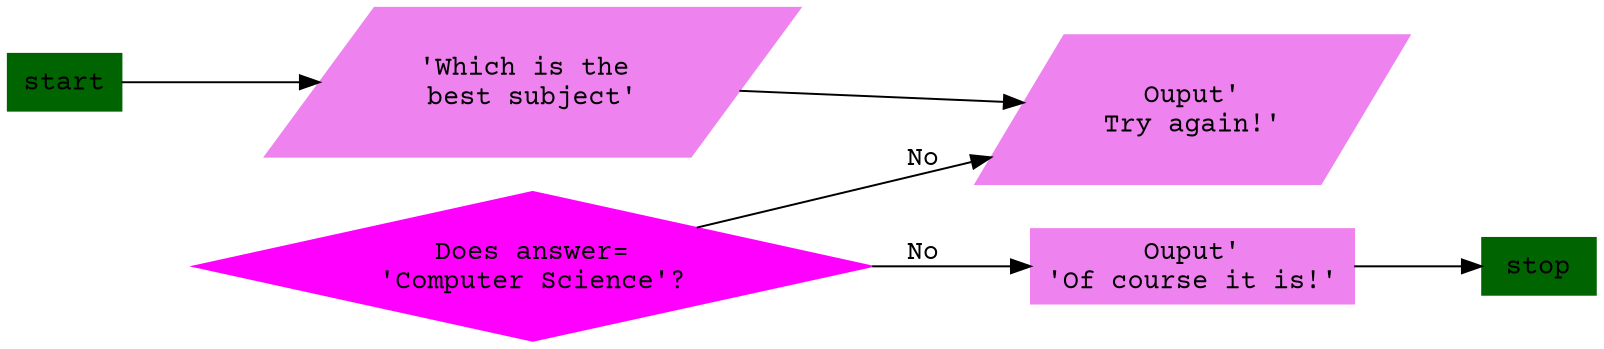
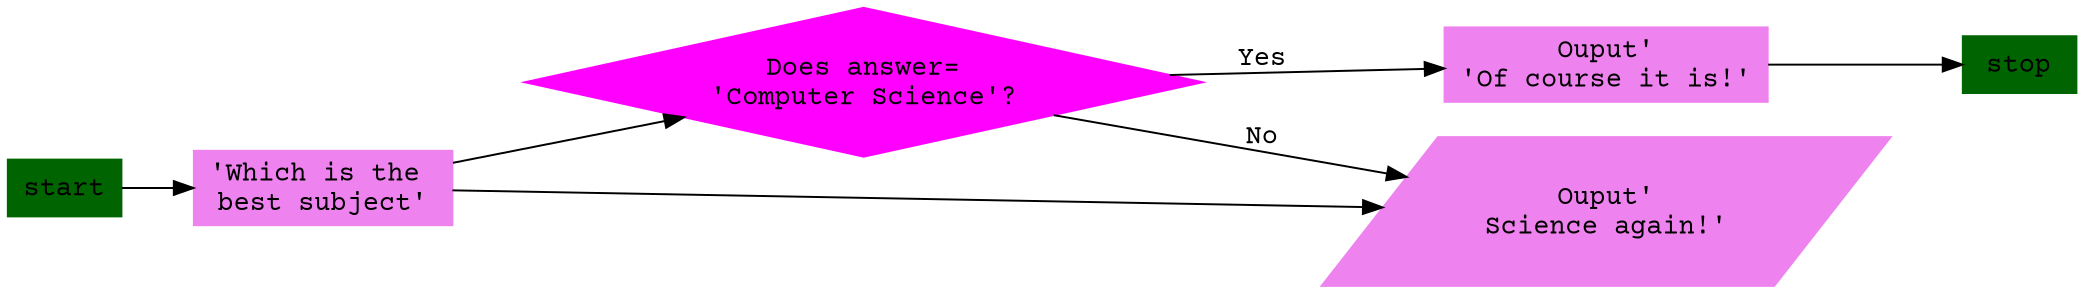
(533, 82) -> (323, 188)
(1192, 110) -> (1606, 212)
none -> (559, 142)
(923, 252) -> (1262, 58)
